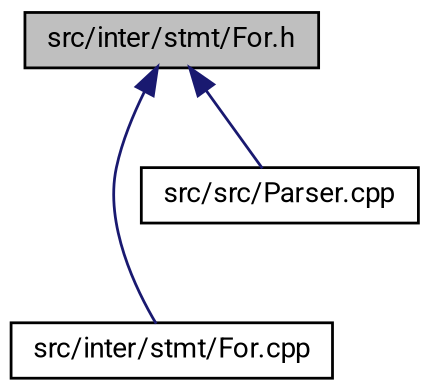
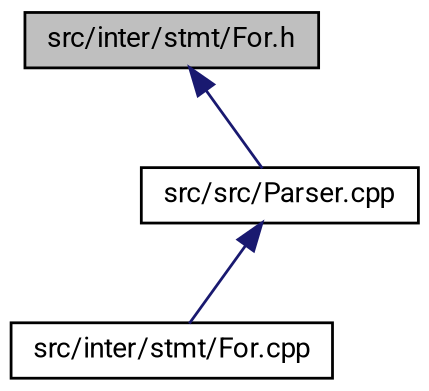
(115, 209) -> (217, 285)
